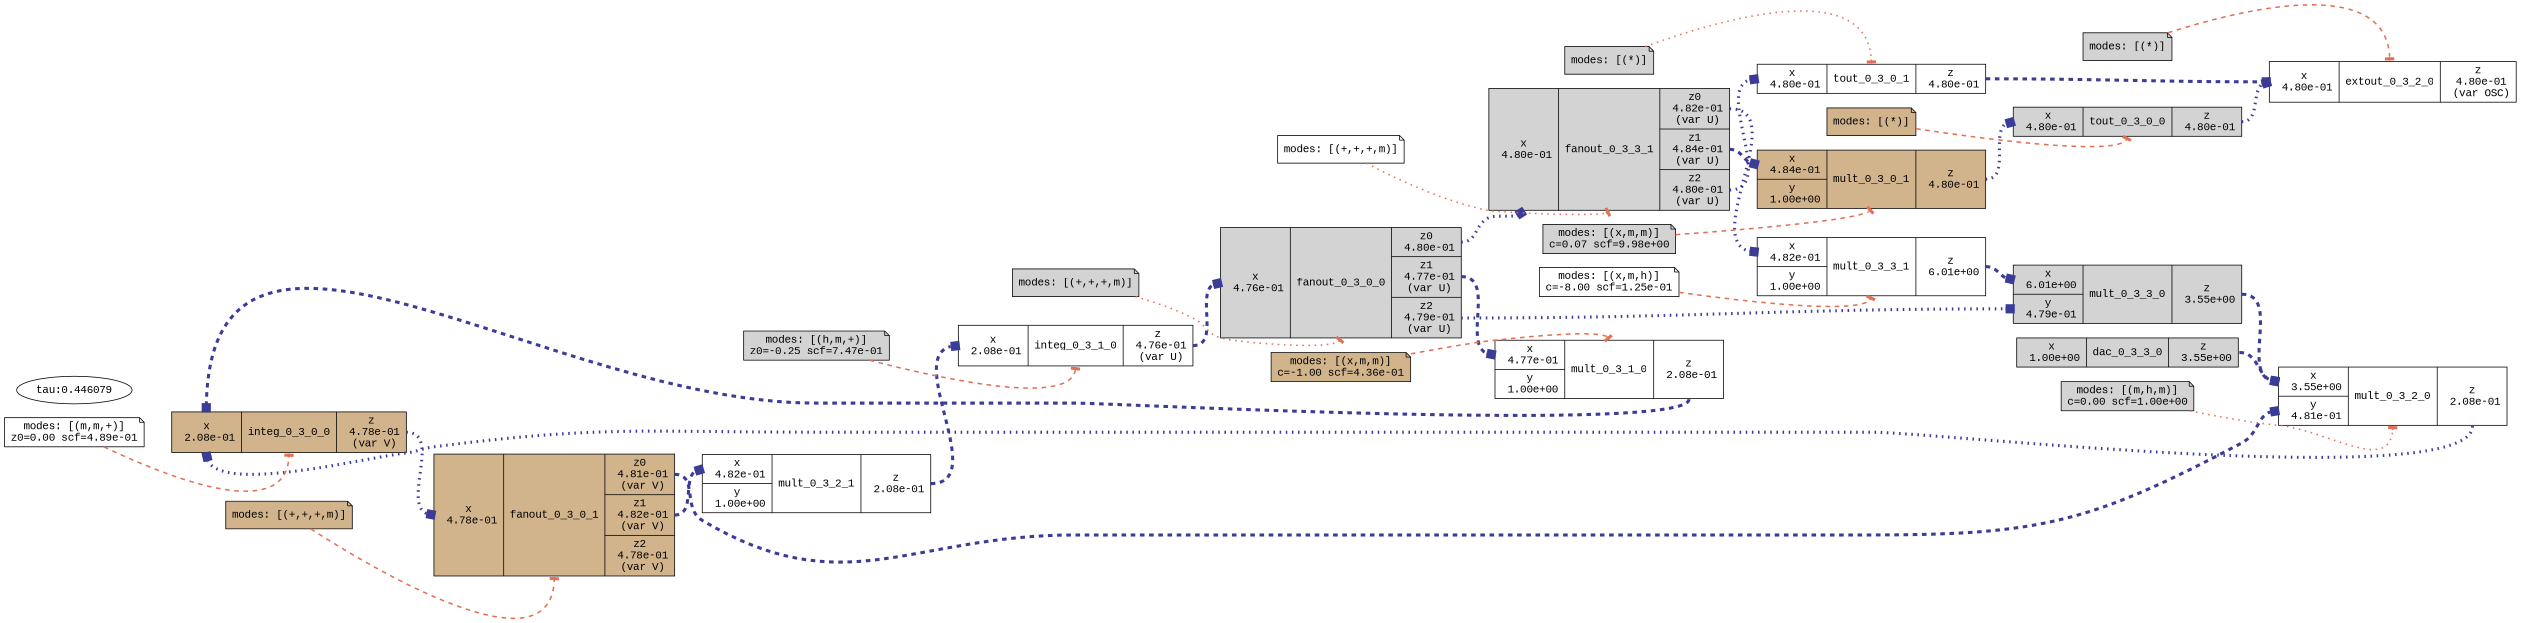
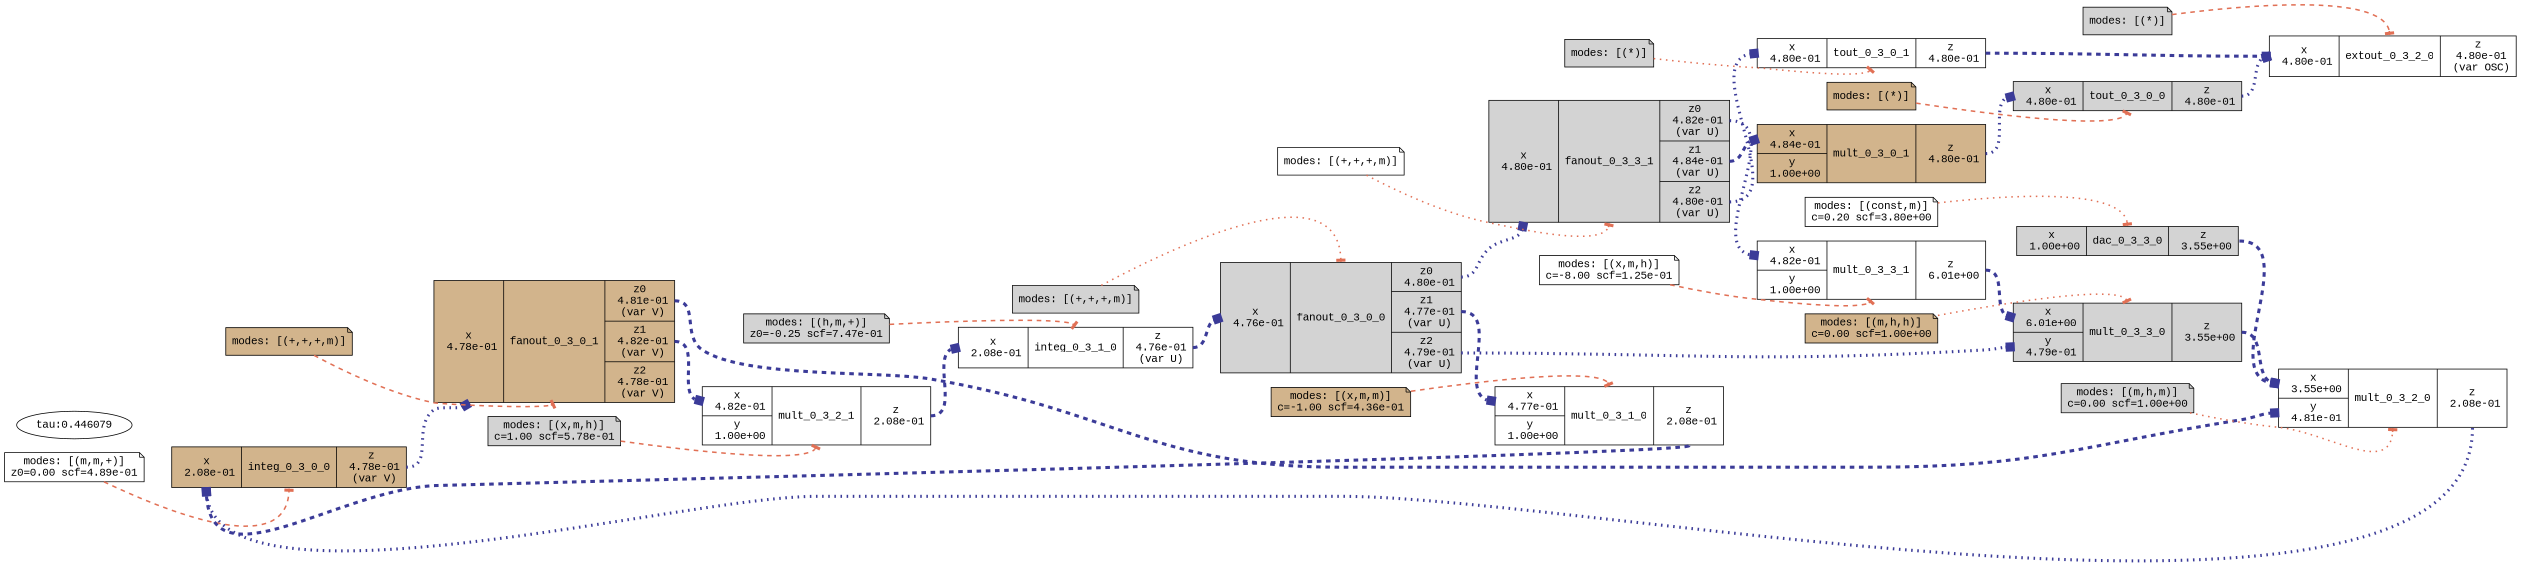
none -> (1871, 212)
(1609, 239) -> none
none -> (1871, 328)
none -> (554, 431)
